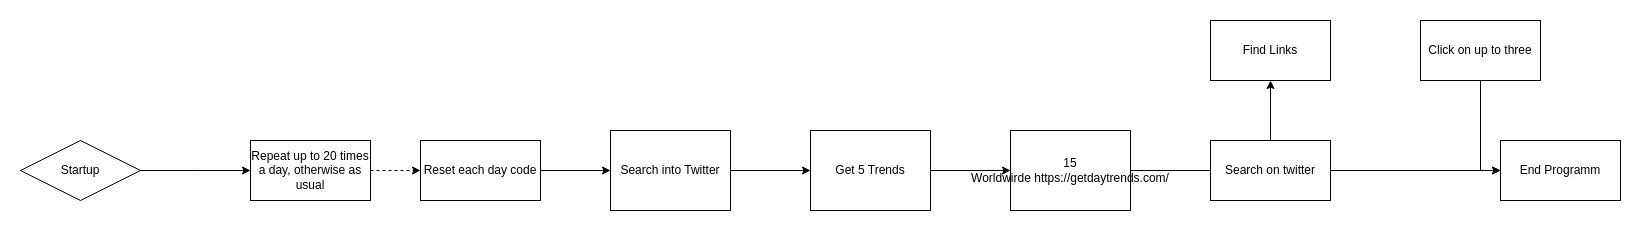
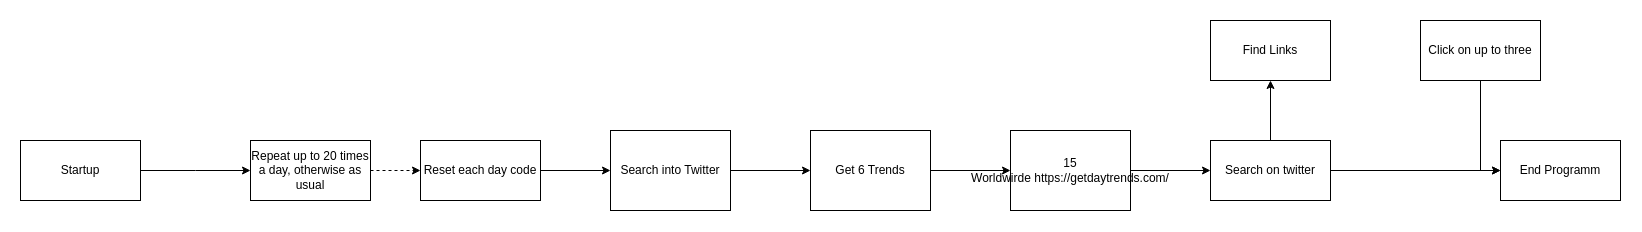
(81, 171) -> (81, 171)
(871, 171) -> (871, 171)
(1205, 171) -> (1202, 171)
